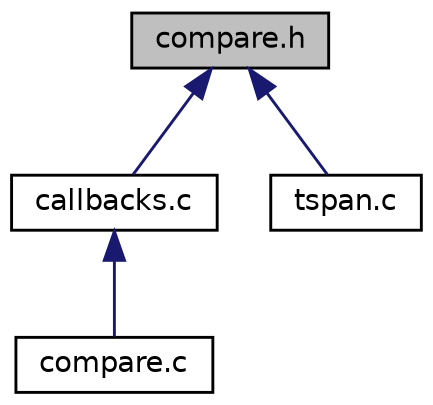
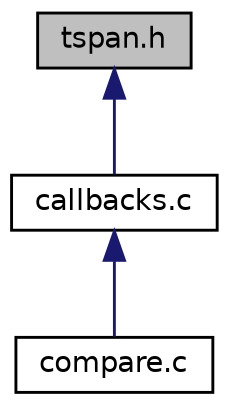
(230, 41) -> (114, 41)
(346, 203) -> none
